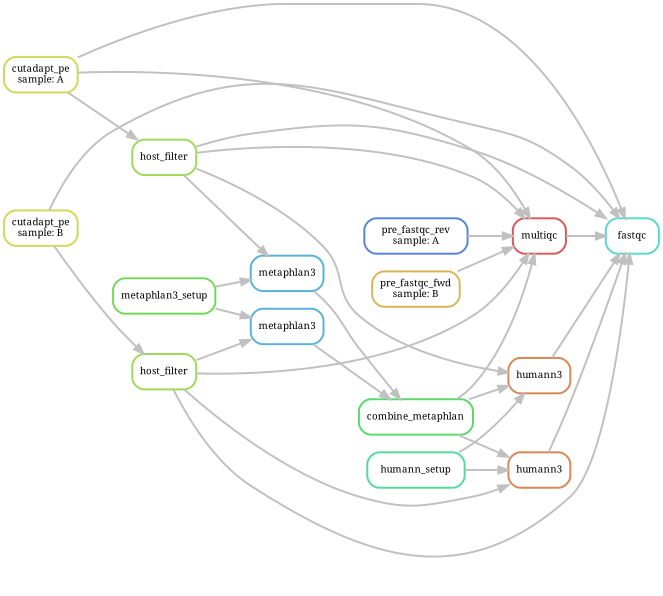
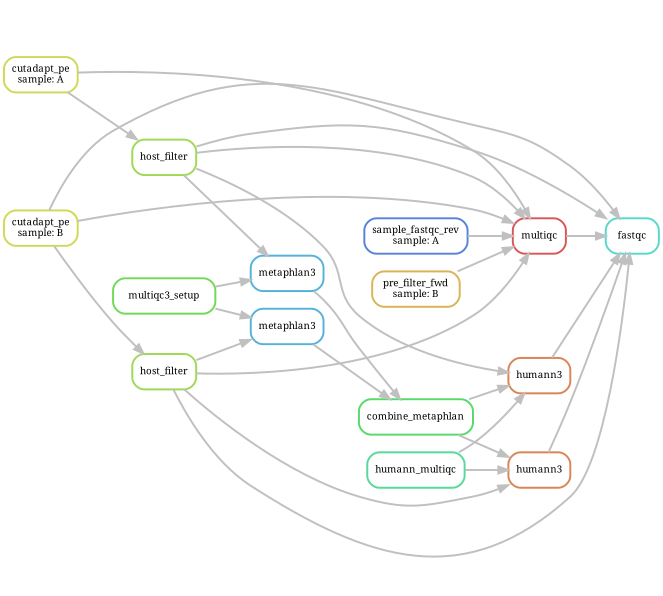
(396, 4) -> none
(416, 236) -> (416, 236)
(416, 289) -> (416, 289)
(164, 296) -> (164, 296)
(505, 338) -> (291, 198)
(416, 470) -> (416, 470)
